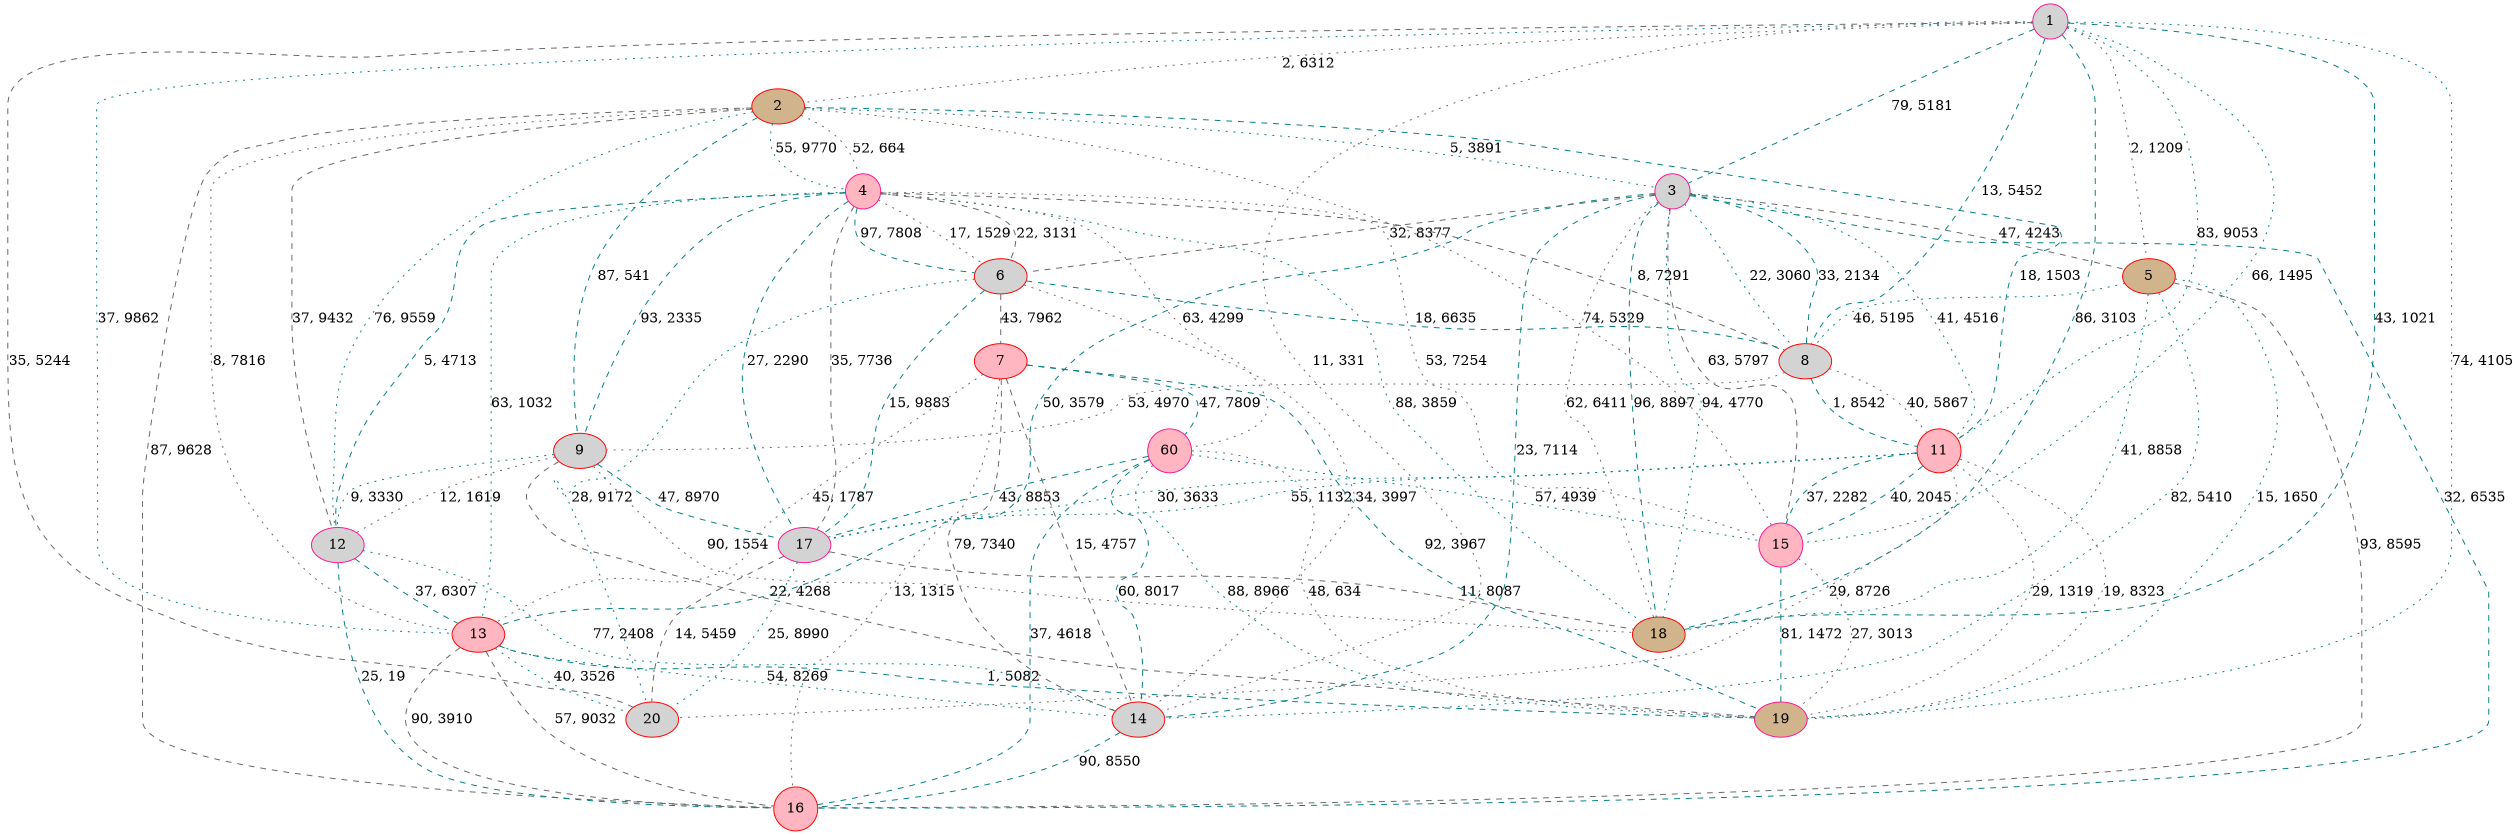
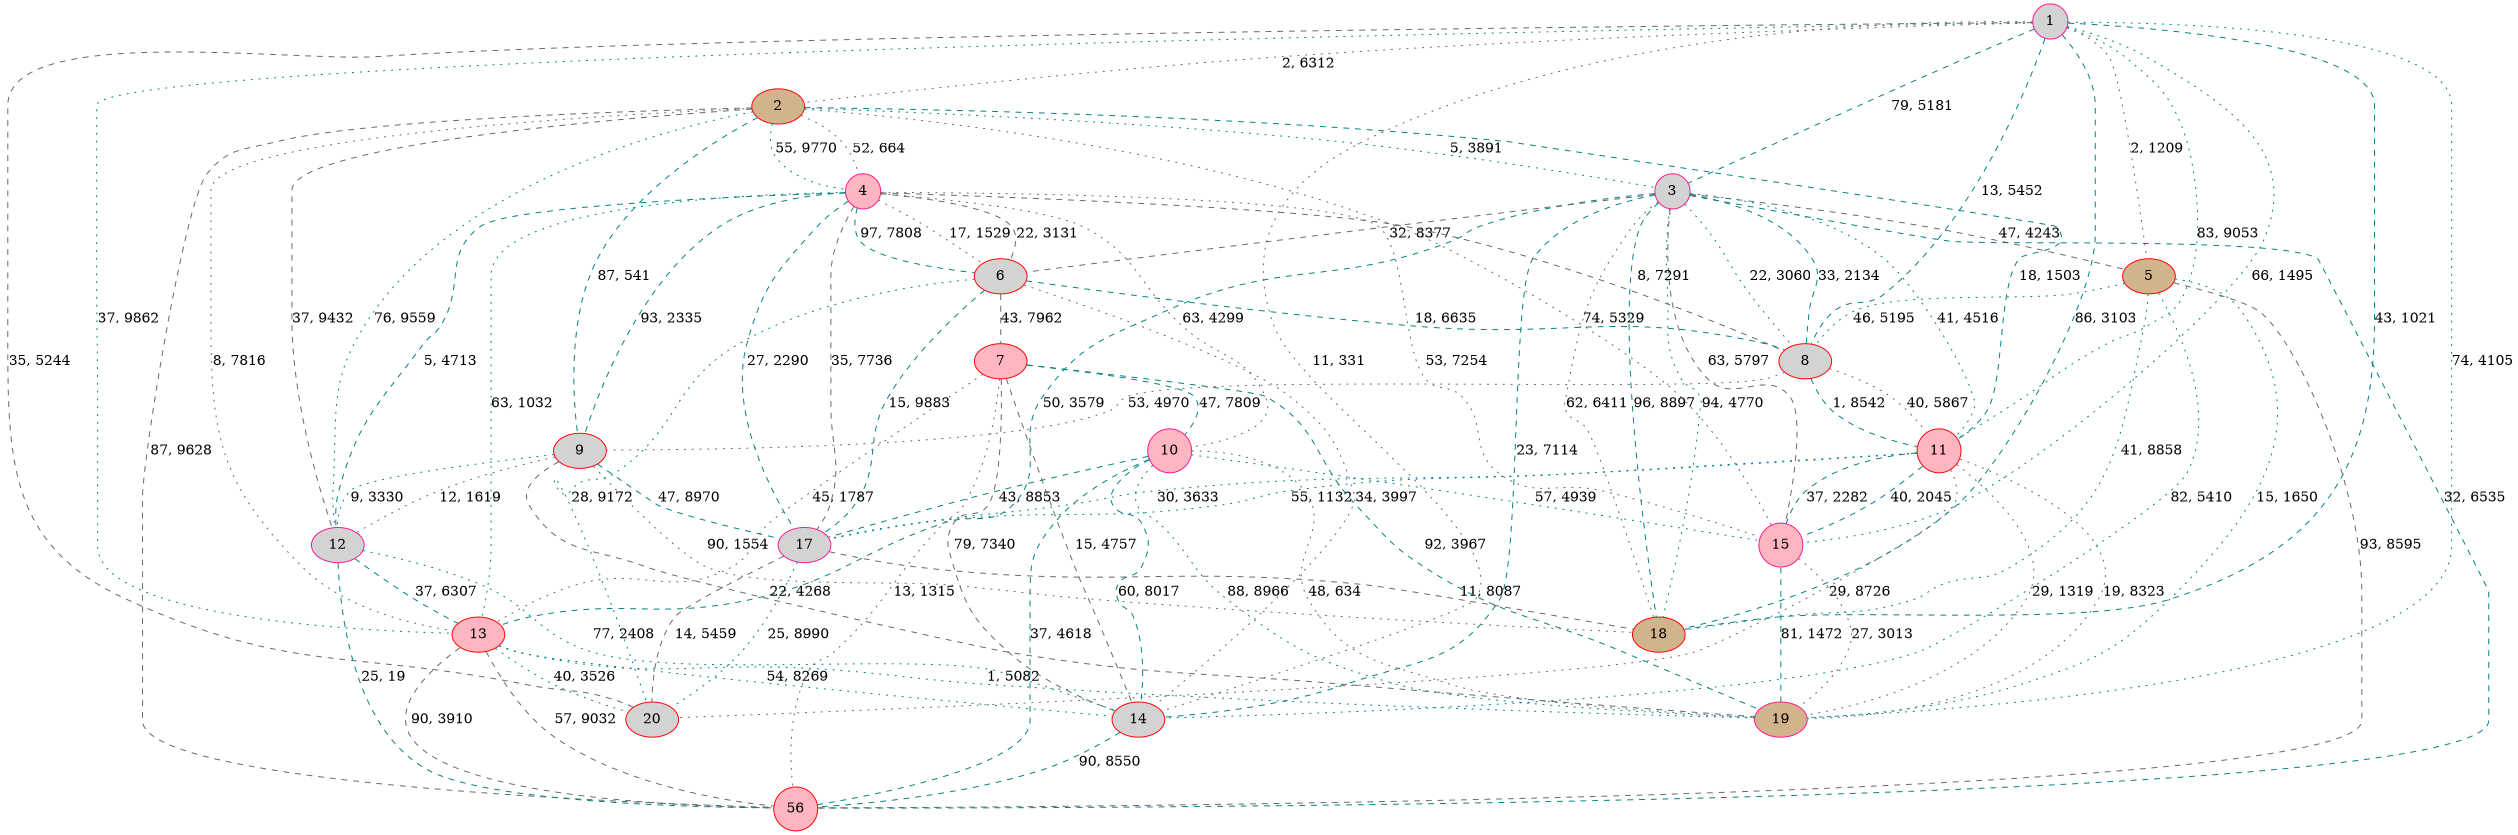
(1331, 292) -> none
(1170, 451) -> (1170, 451)
(1094, 691) -> (1094, 691)
(796, 809) -> (796, 809)
